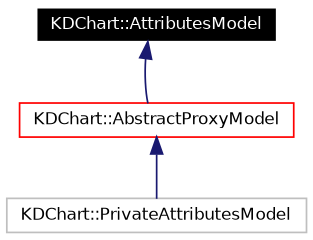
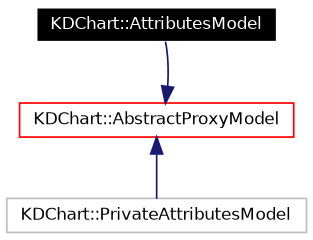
(145, 81) -> (168, 64)
